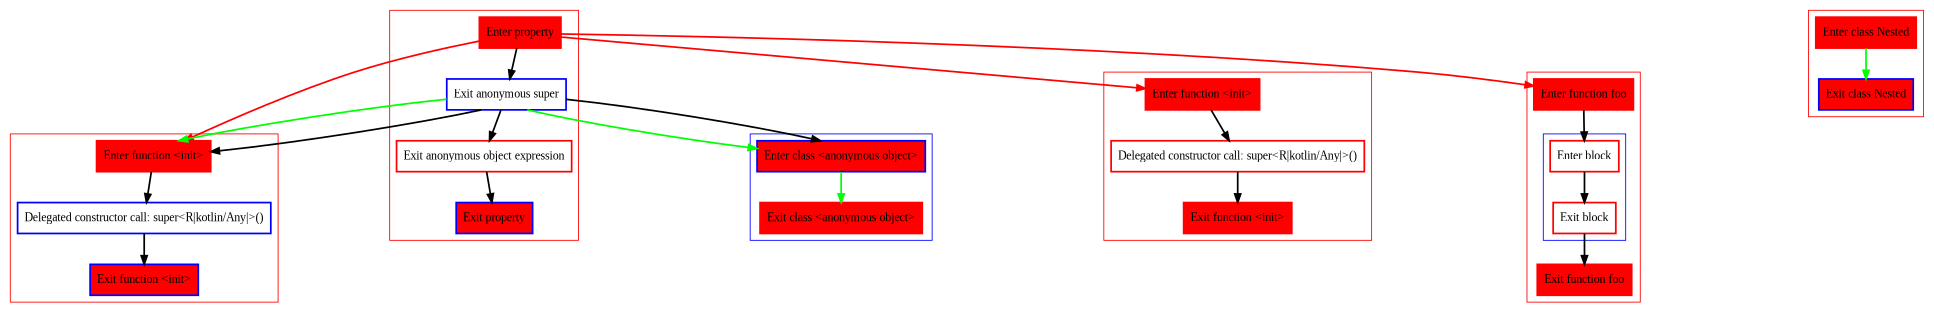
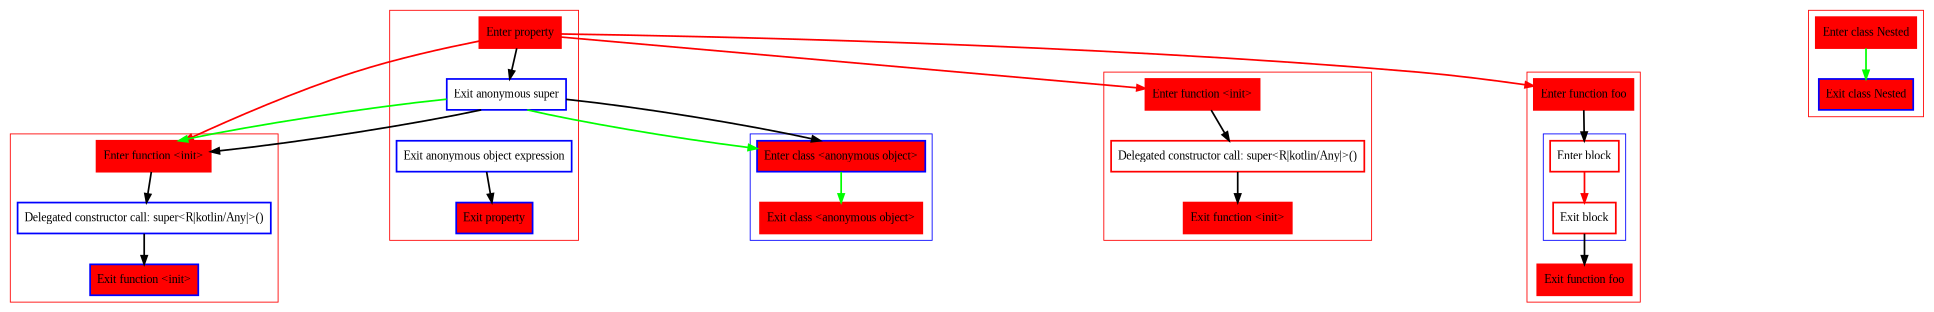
(497, 121) -> none
(484, 156) -> (484, 156)
(1584, 183) -> (1584, 183)
